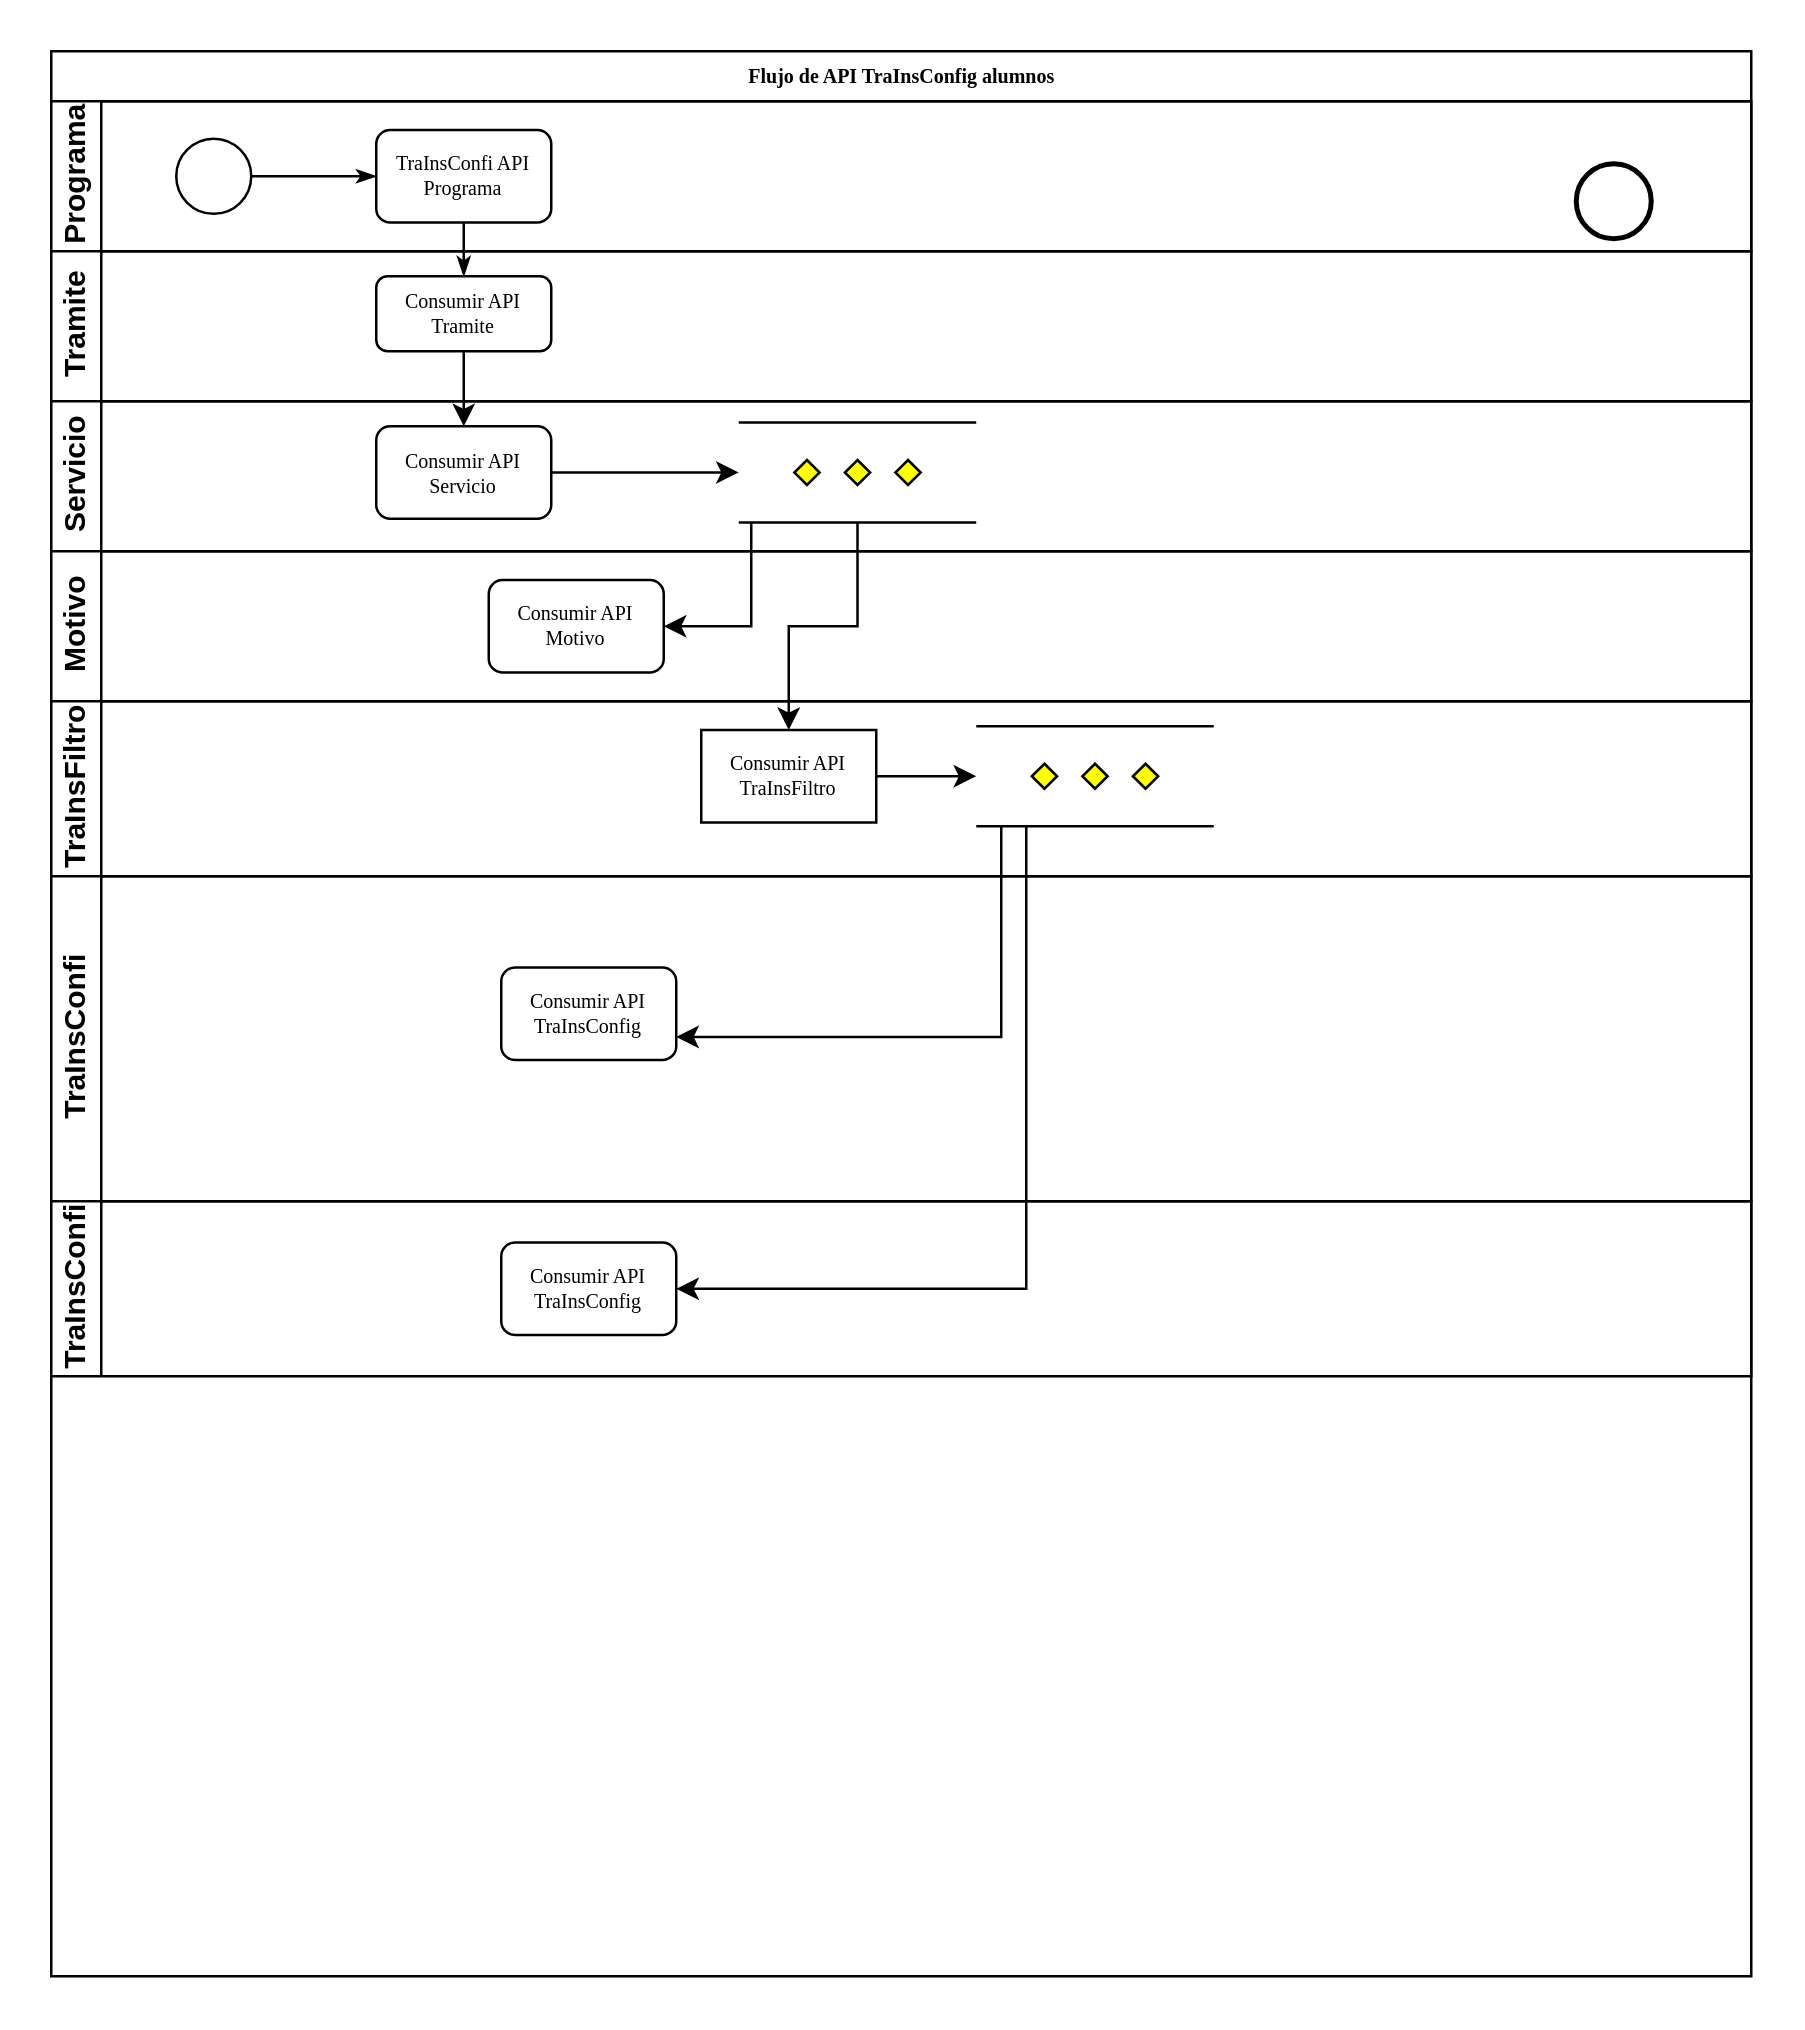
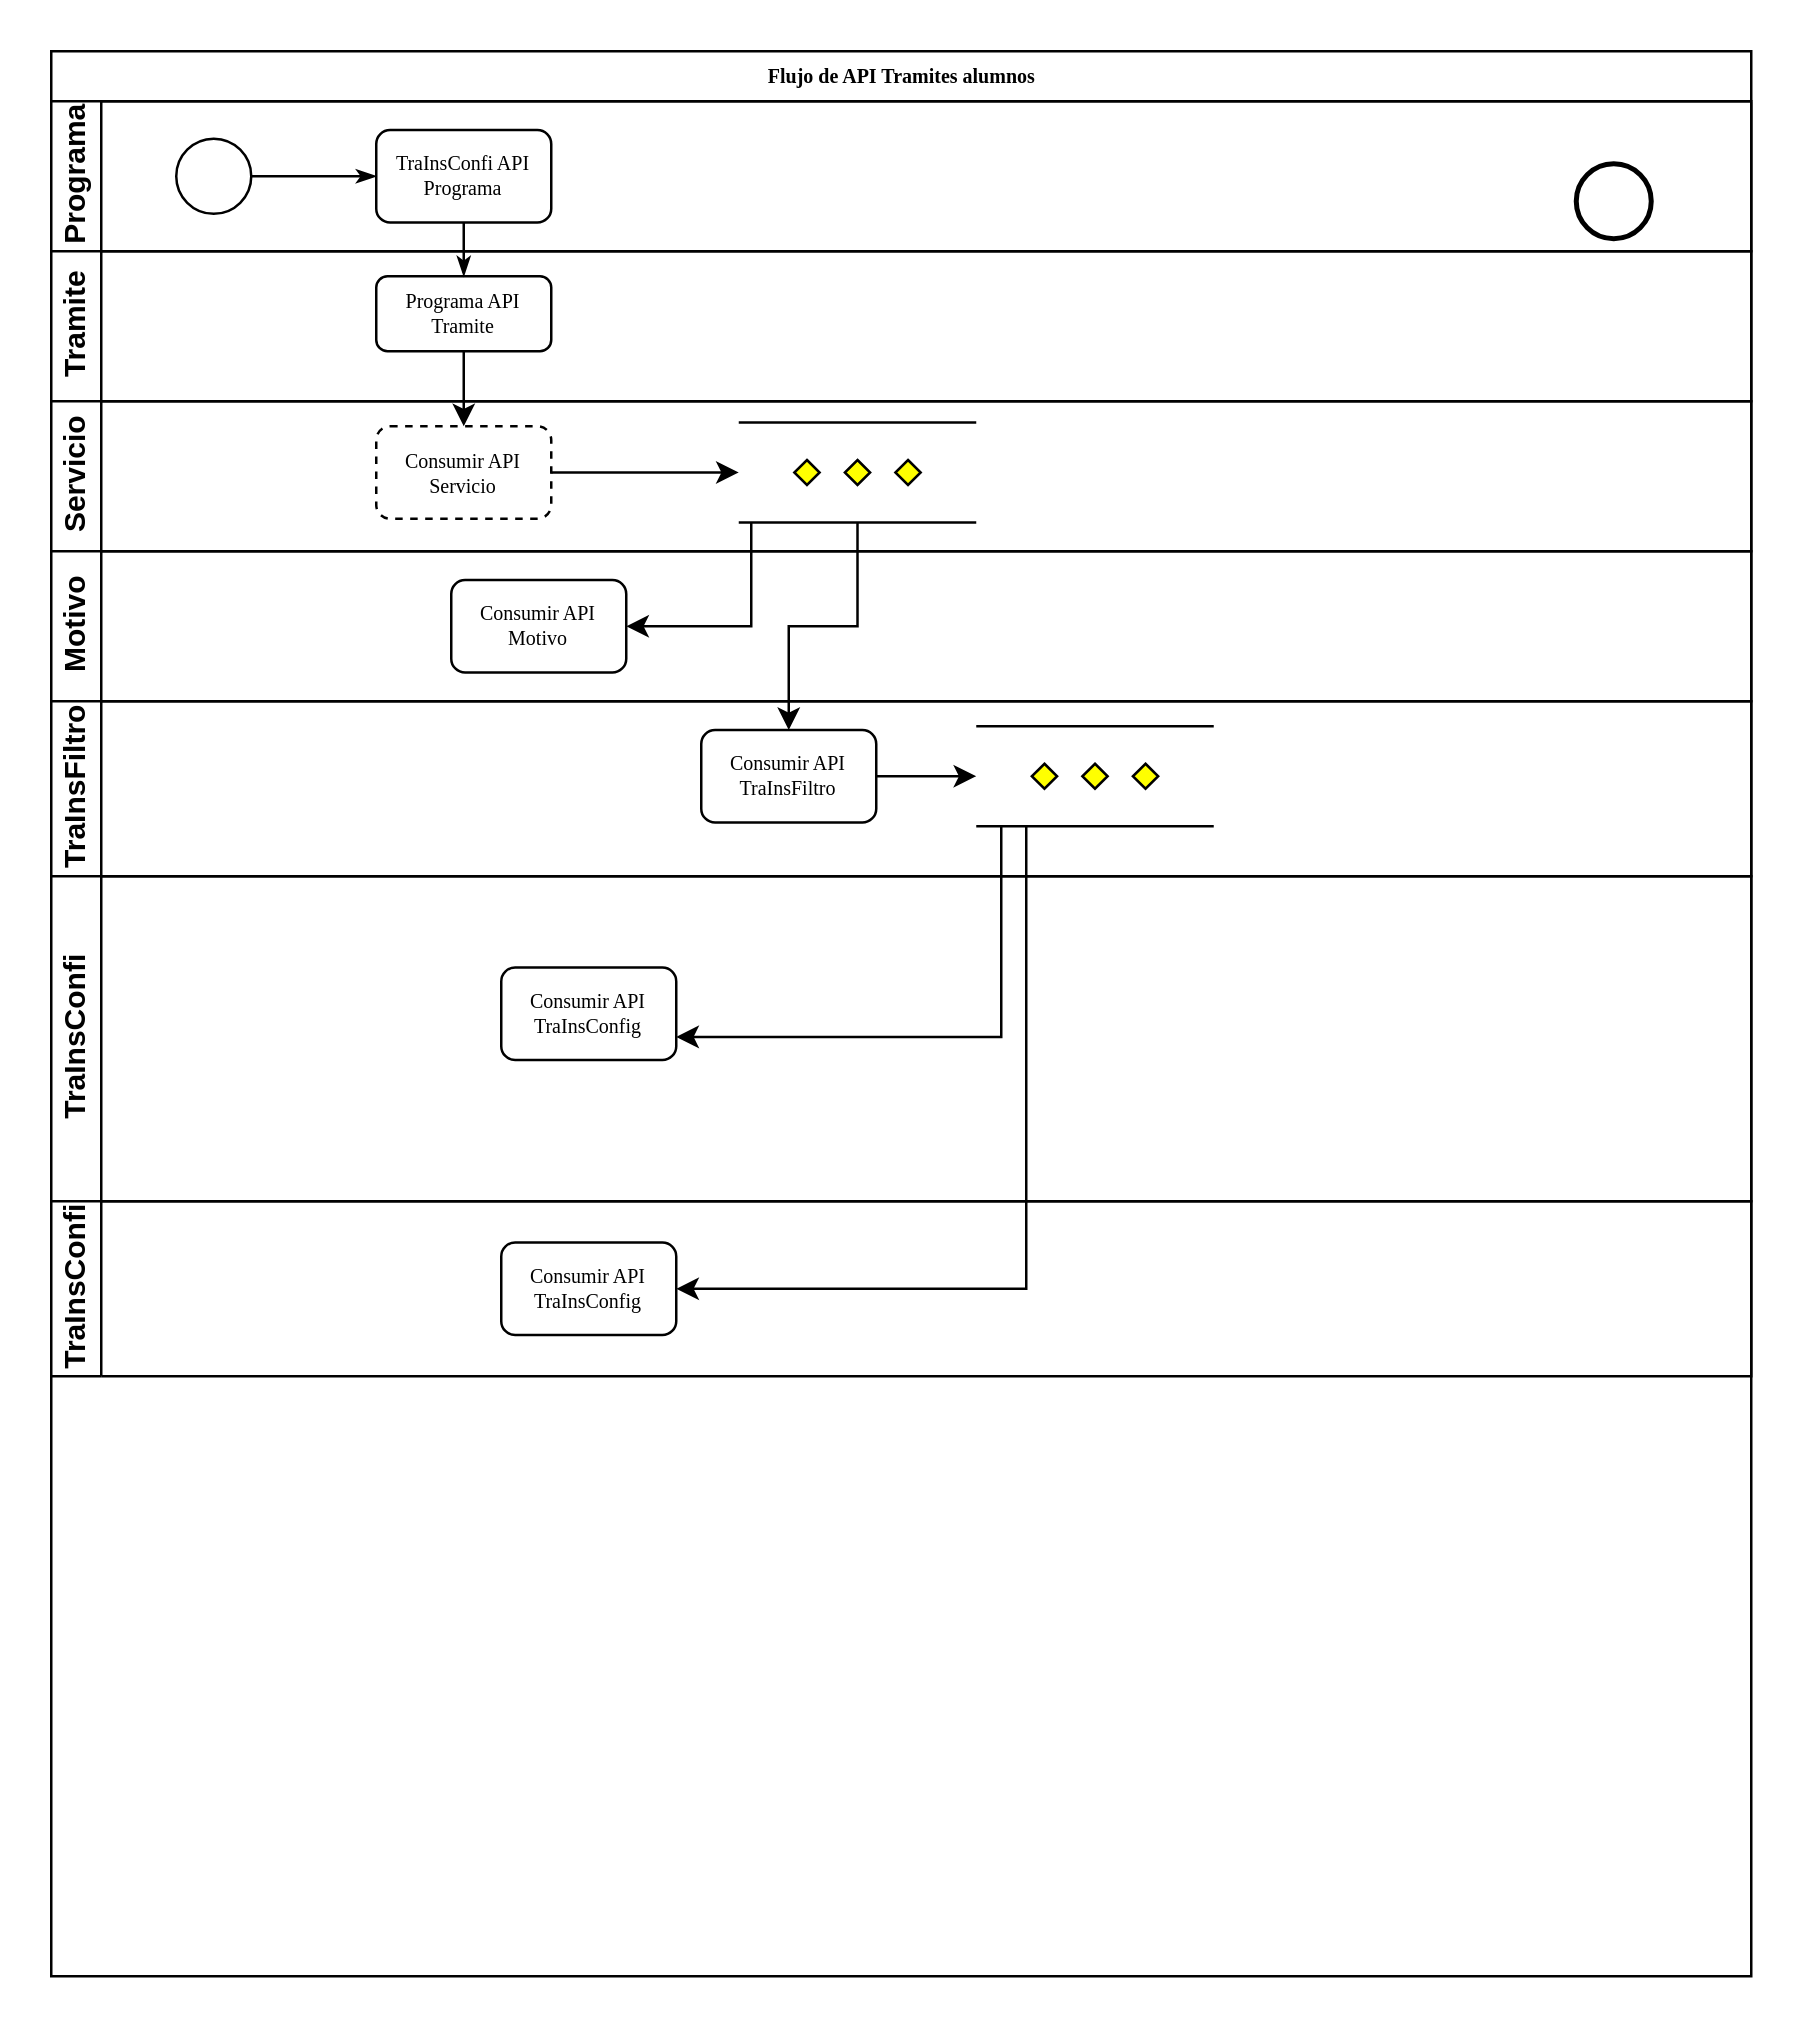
(903, 76) -> (903, 76)
(464, 314) -> (464, 314)
(464, 473) -> (464, 473)
(576, 626) -> (539, 626)
(789, 776) -> (789, 776)
